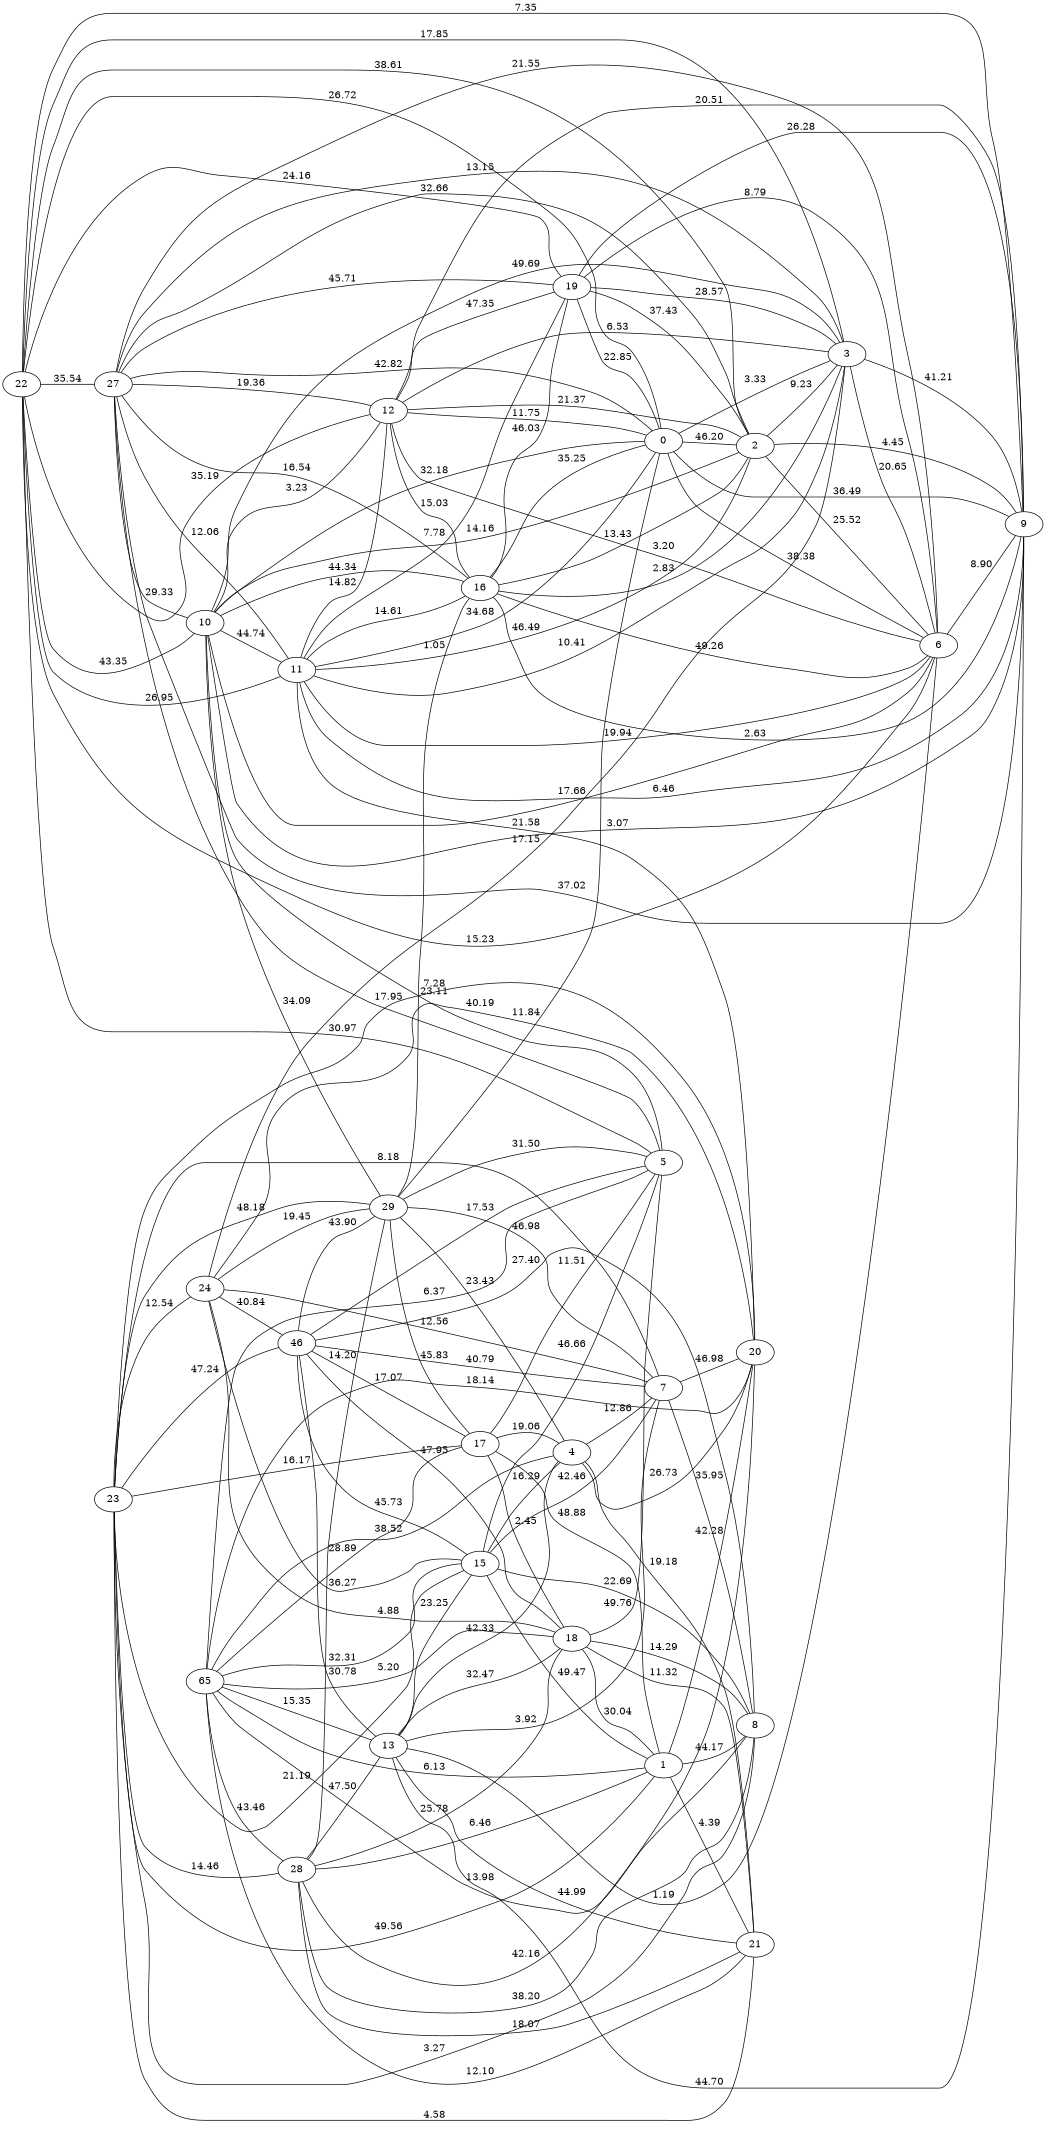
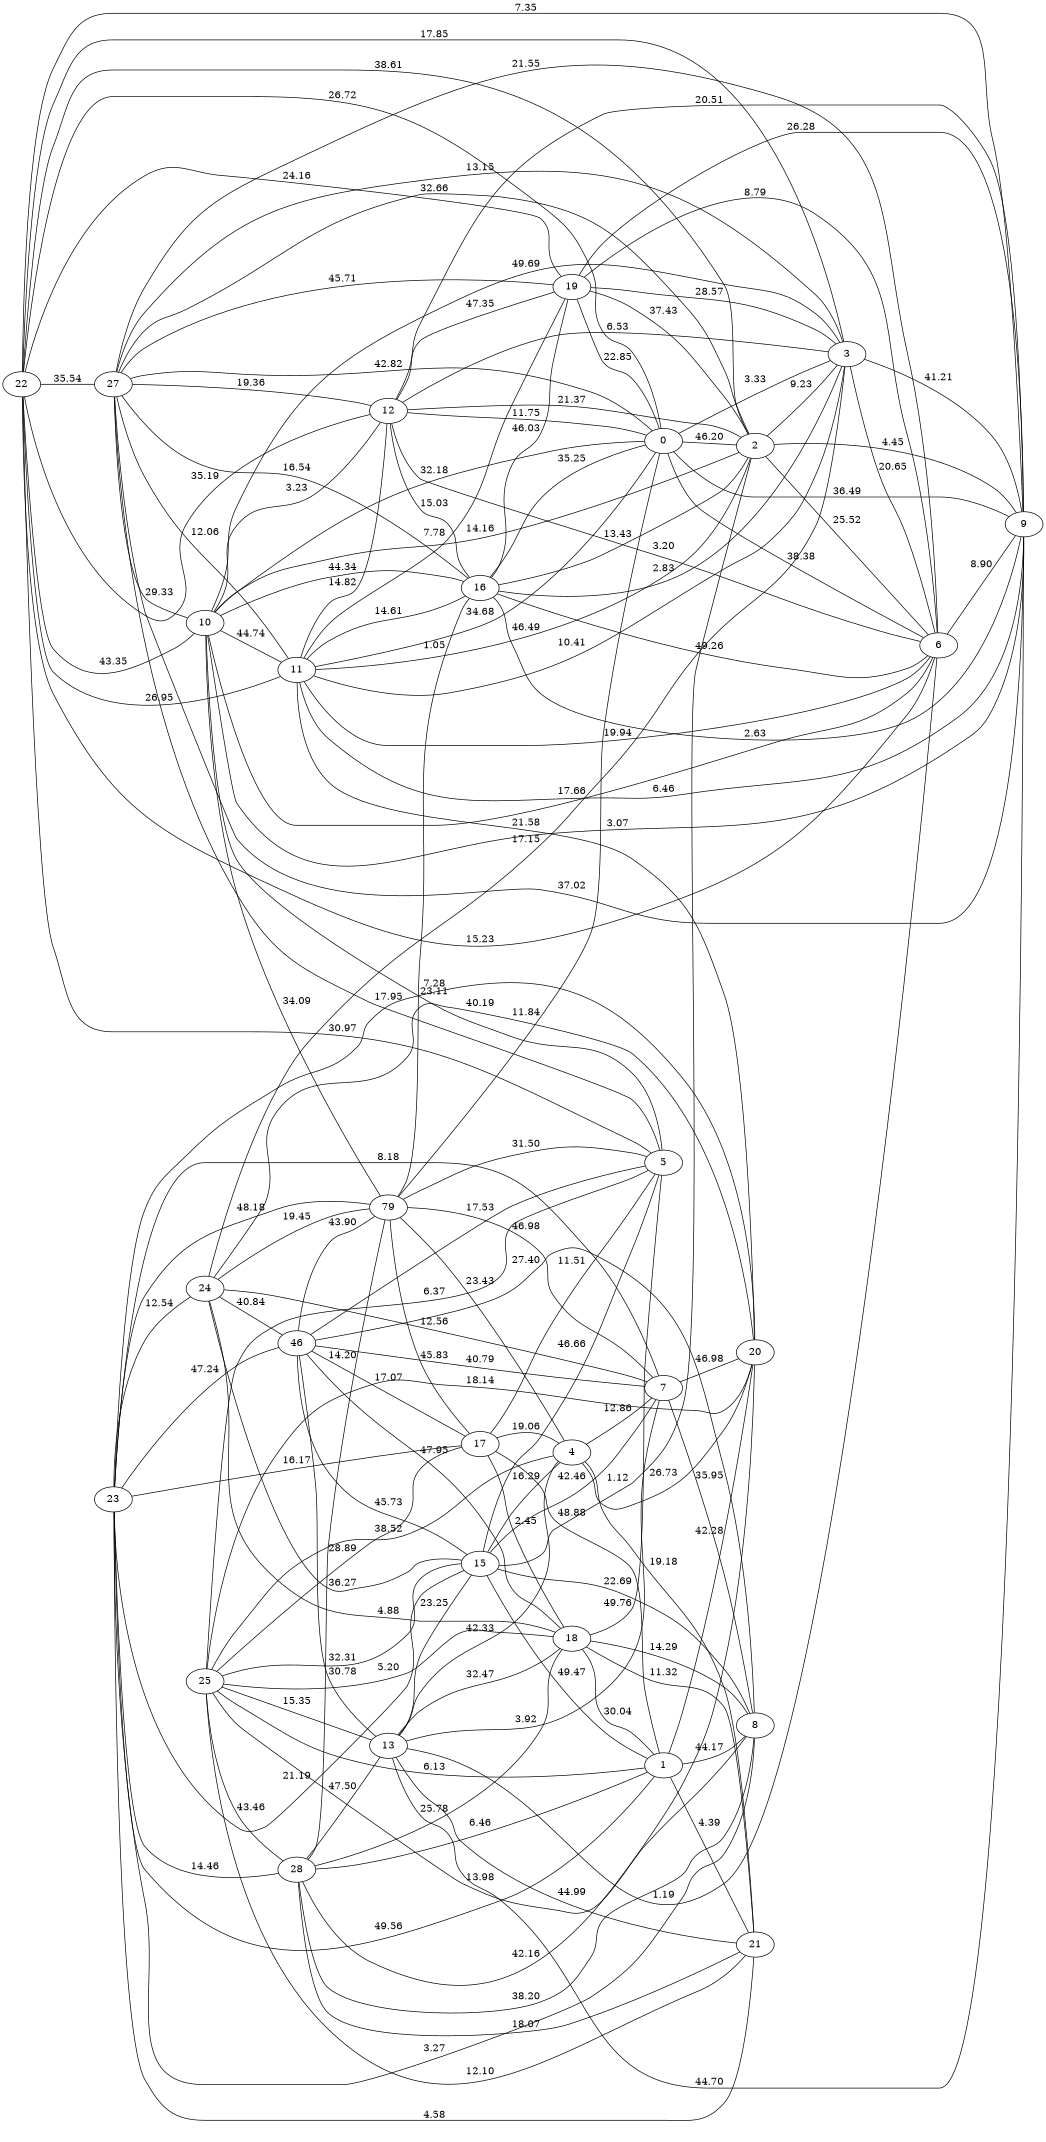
none -> (694, 1058)
(388, 1208) -> (388, 1208)
(205, 1681) -> (205, 1681)
